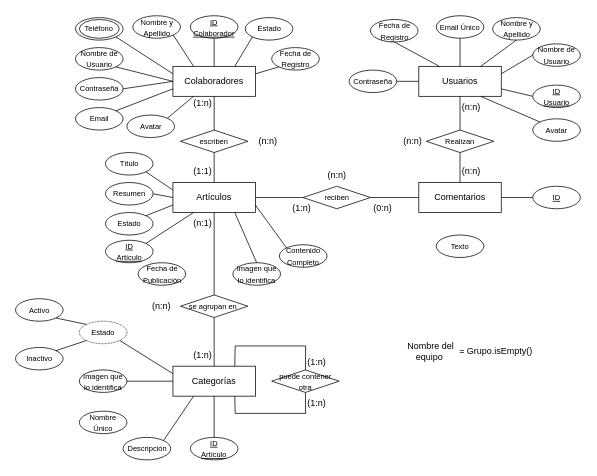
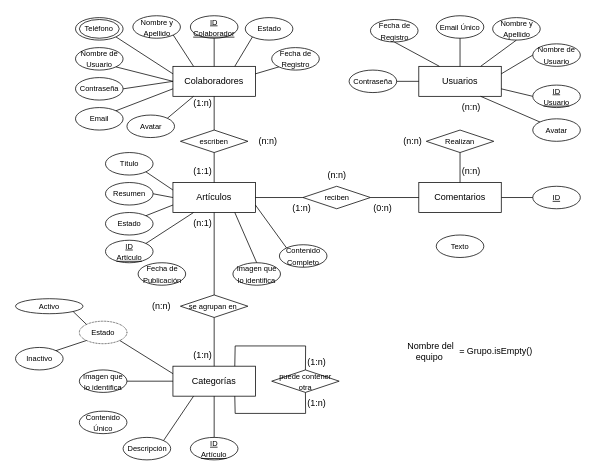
(460, 114) -> none
(39, 310) -> (49, 306)
(103, 423) -> (103, 423)
